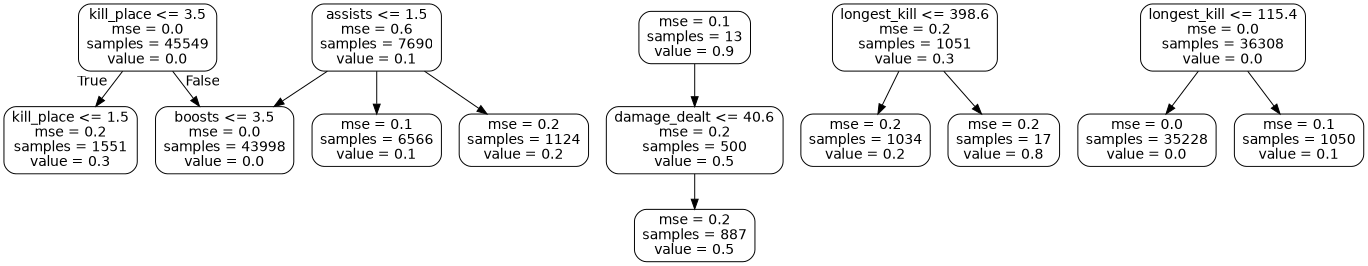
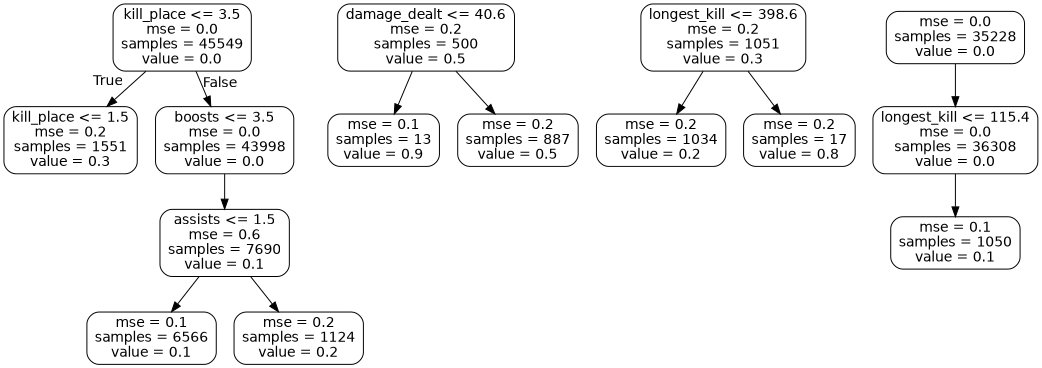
(695, 80) -> (405, 88)
(305, 86) -> (225, 186)
(1185, 89) -> (955, 80)
